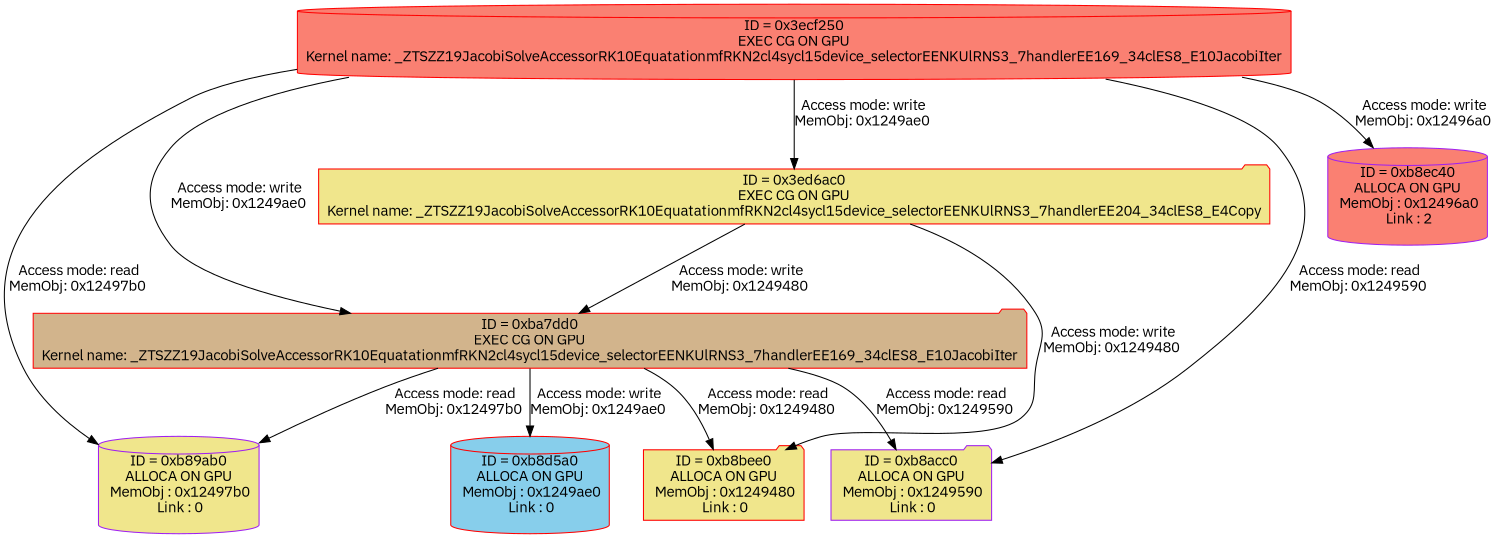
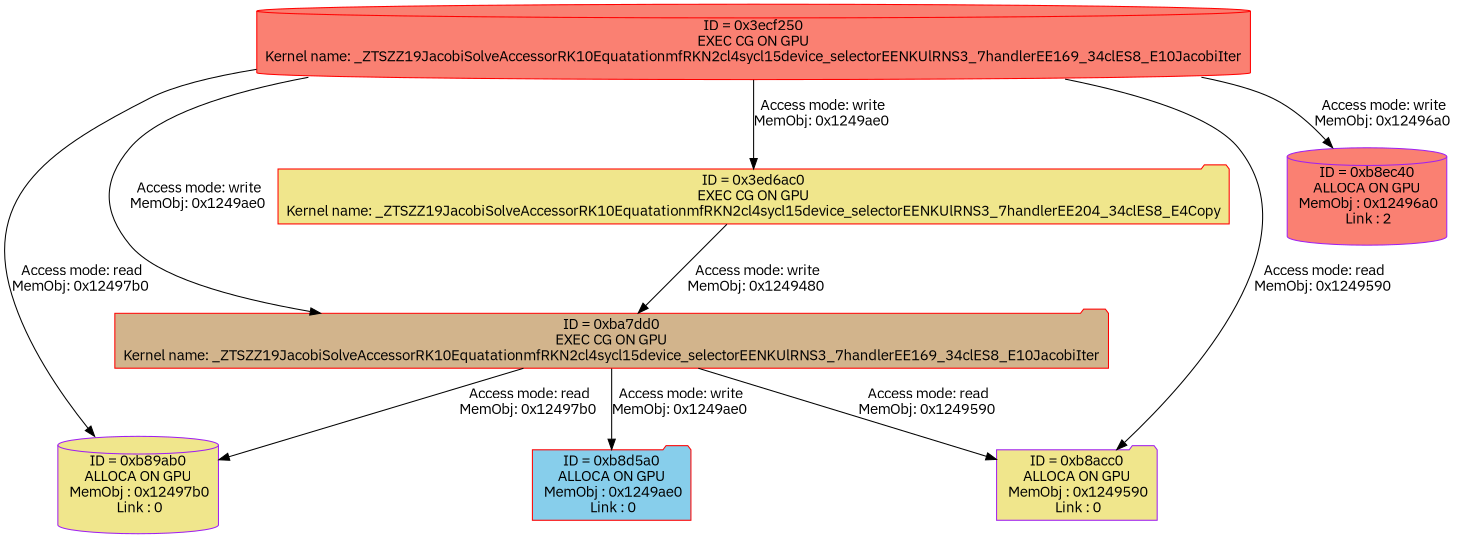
(530, 485) -> (612, 485)
(724, 485) -> none
